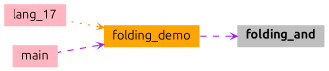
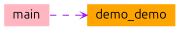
(35, 15) -> none
(152, 36) -> (131, 15)
(281, 36) -> none
